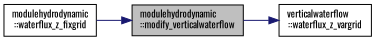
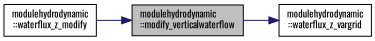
(50, 20) -> (50, 20)
(325, 20) -> (325, 20)
